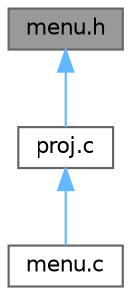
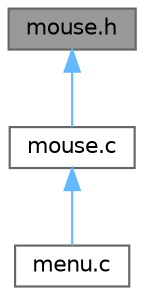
(66, 29) -> (72, 29)
(66, 148) -> (72, 148)
